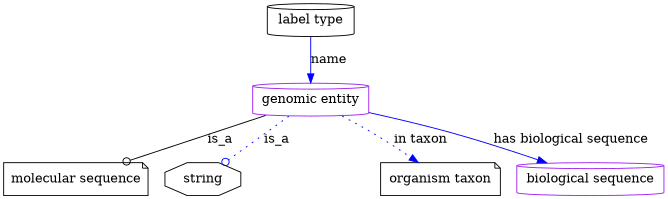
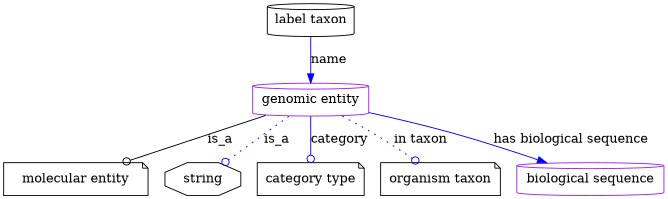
(311, 20) -> (311, 20)
(378, 136) -> (378, 136)
(76, 179) -> (76, 179)
none -> (311, 179)
